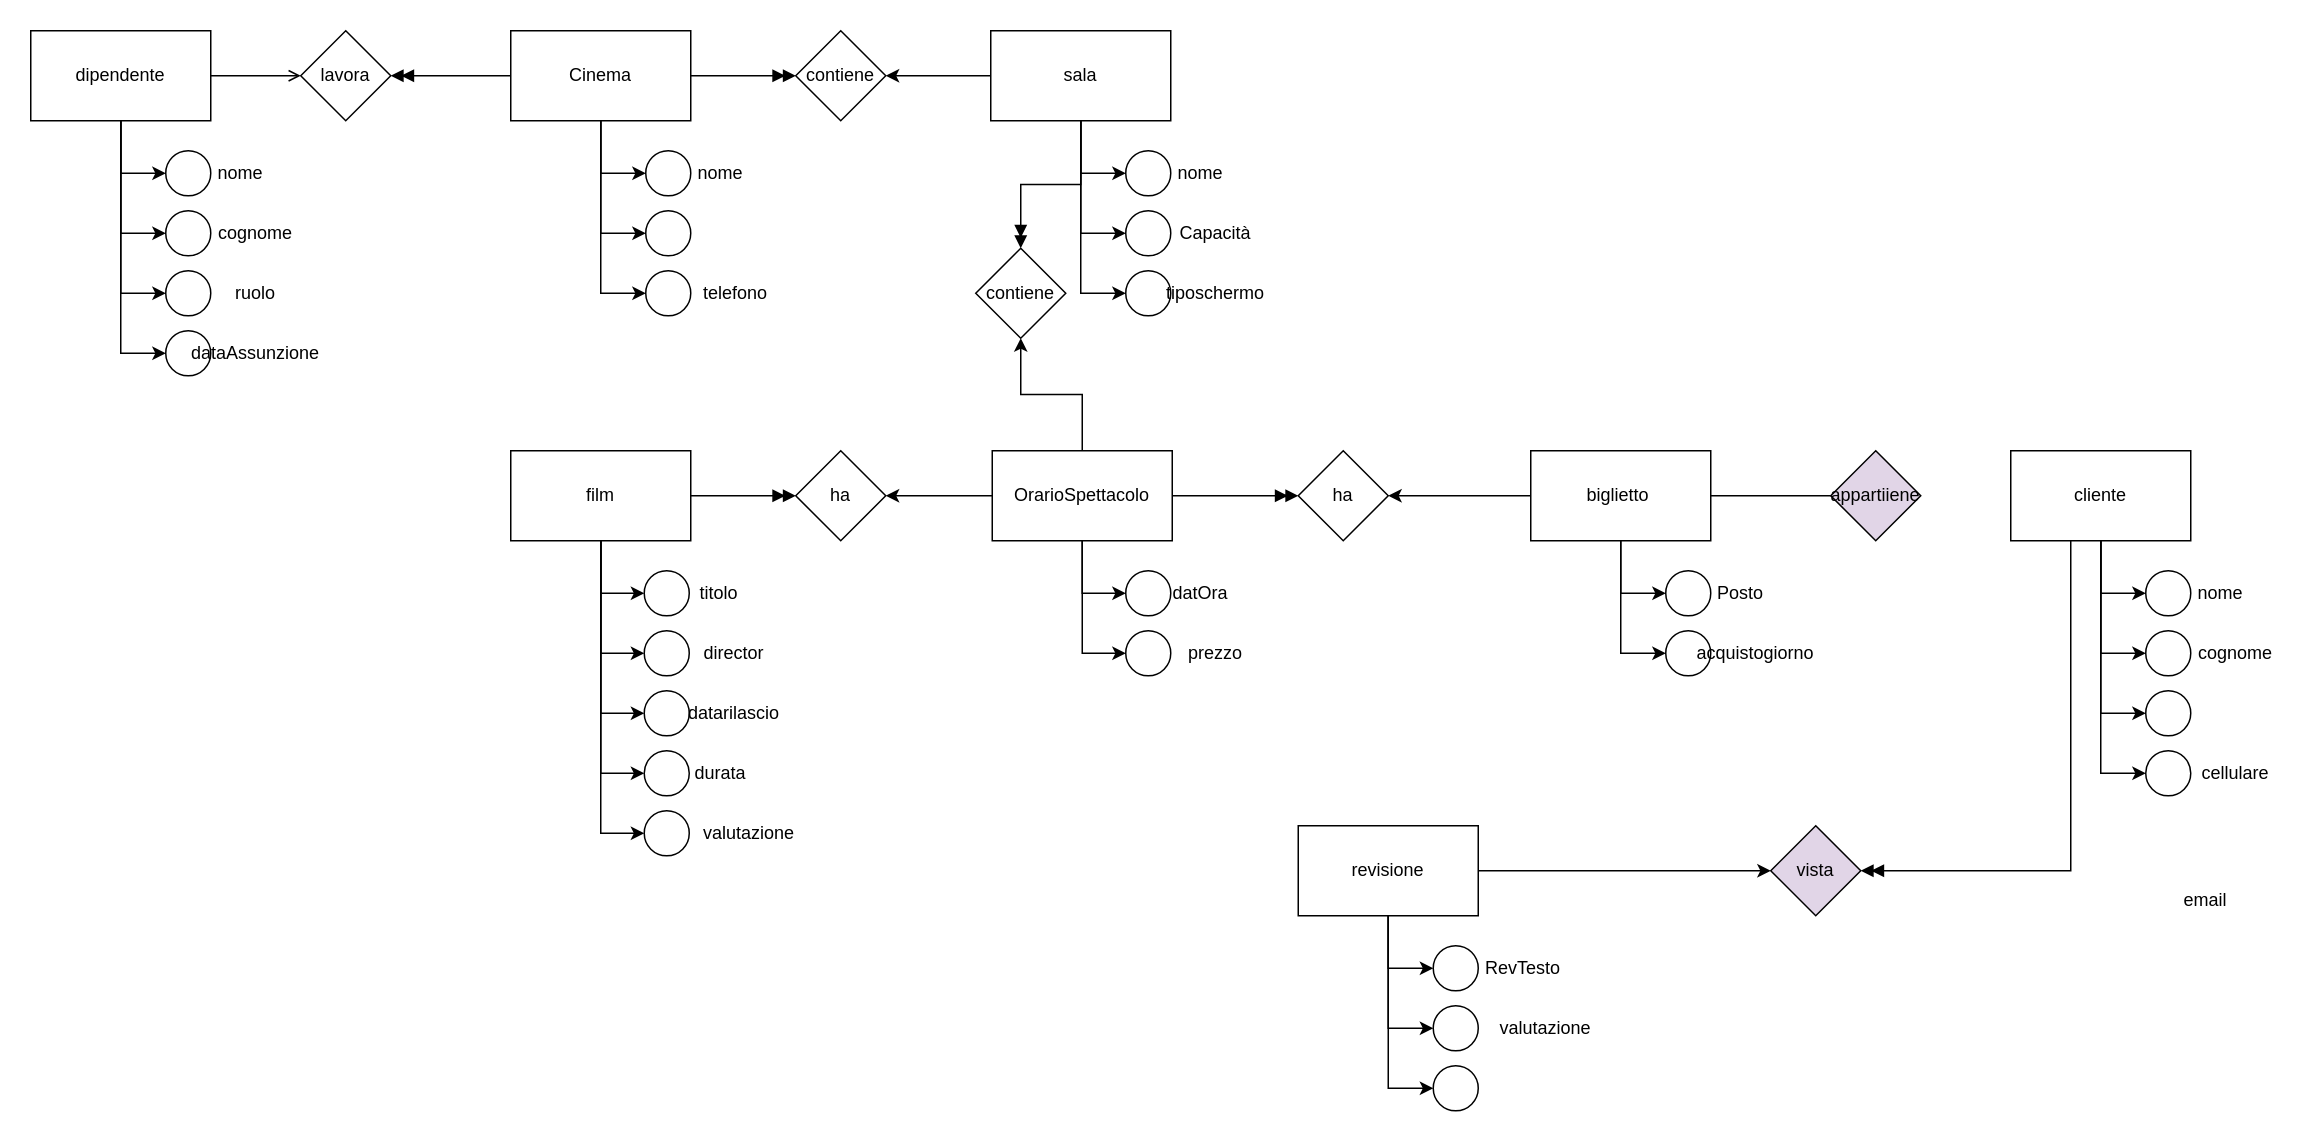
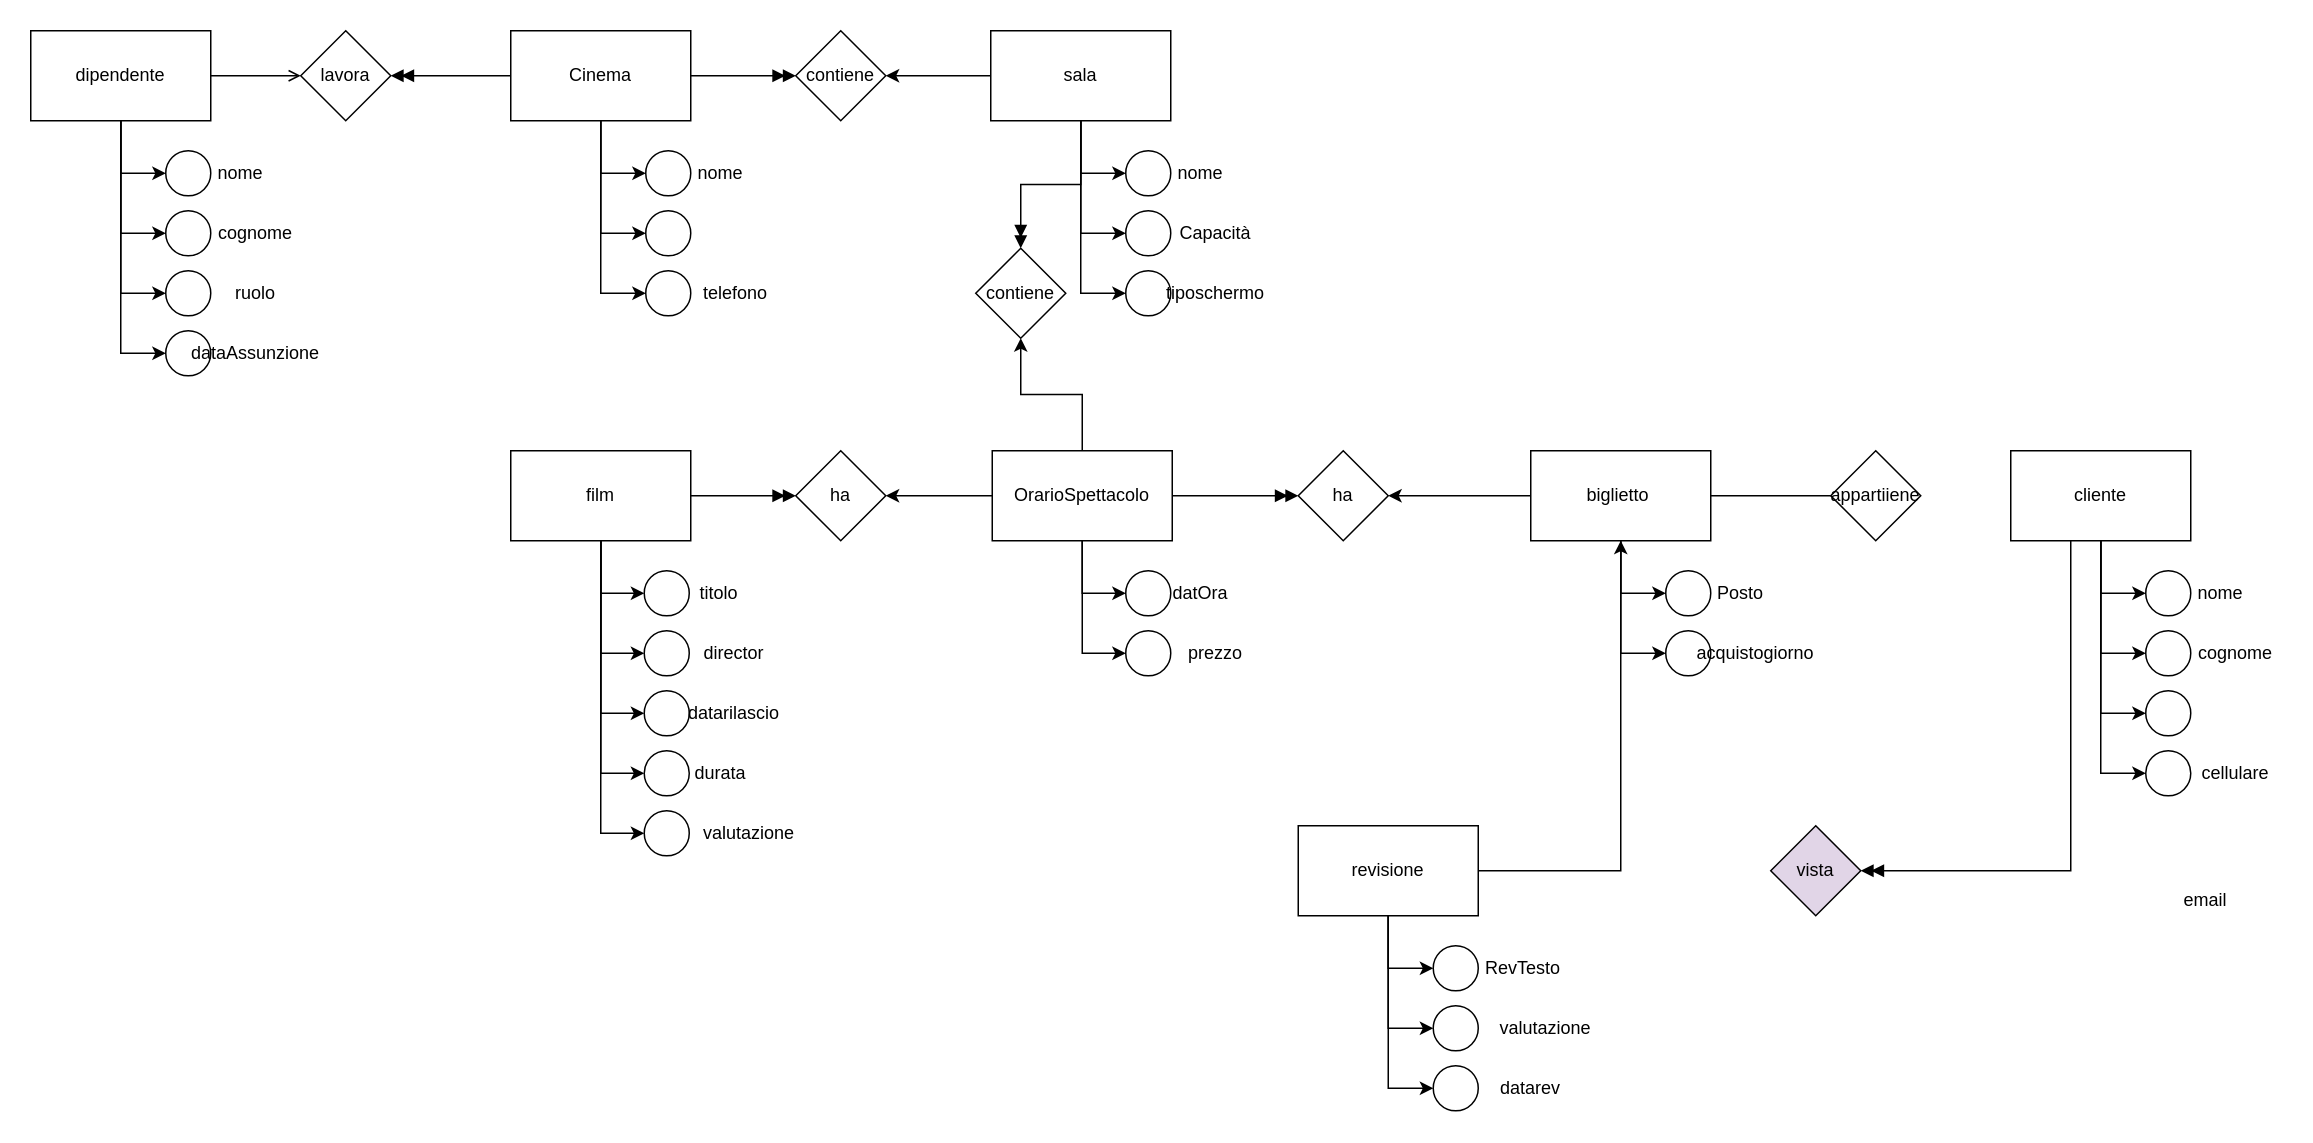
(1876, 496) -> (1876, 496)
(1689, 871) -> (1621, 766)
none -> (1531, 1088)
